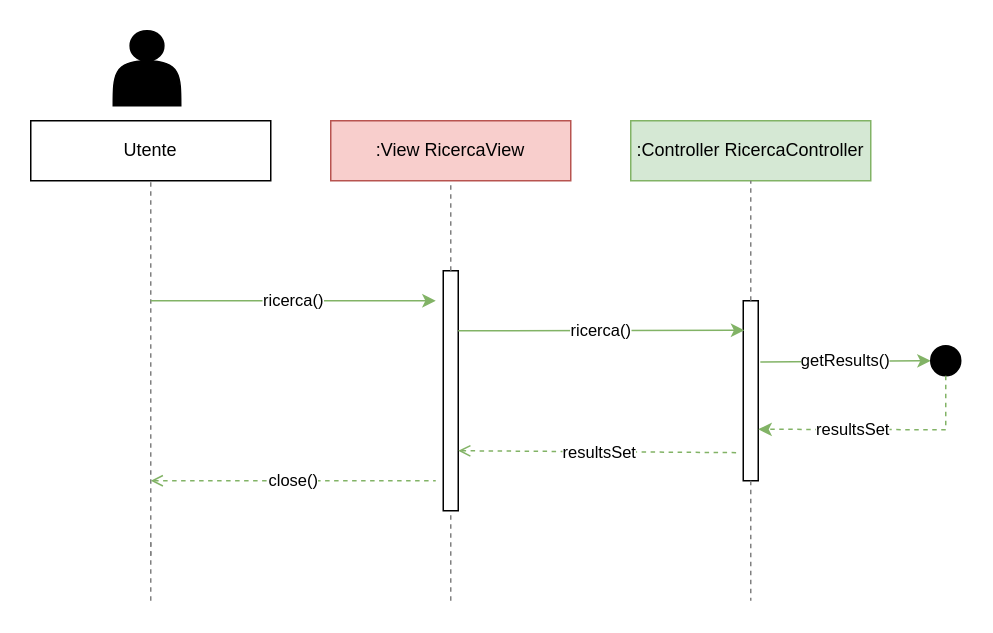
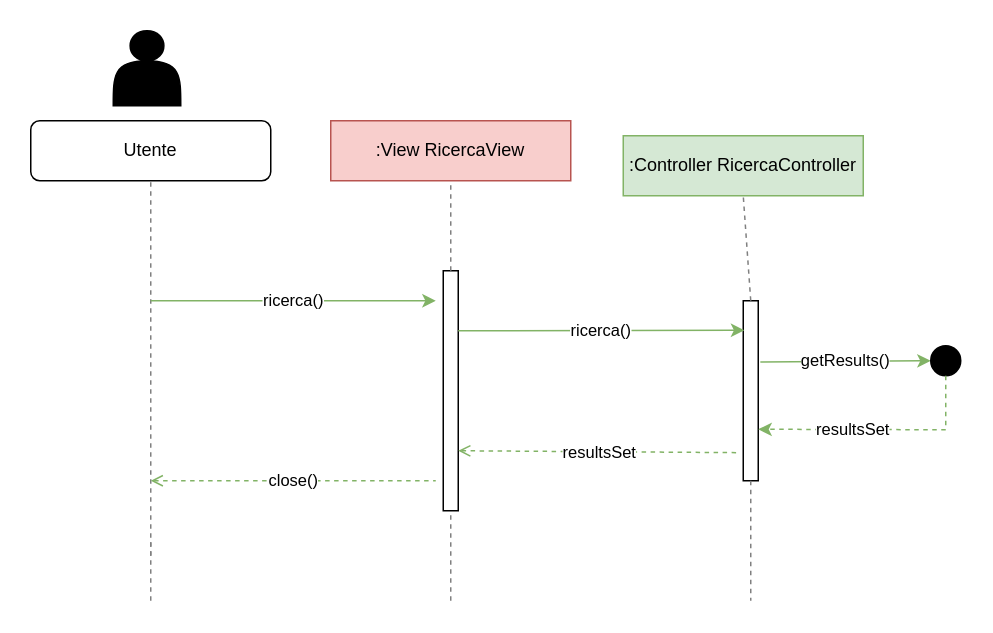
(151, 151) -> (151, 151)
(751, 151) -> (743, 166)
